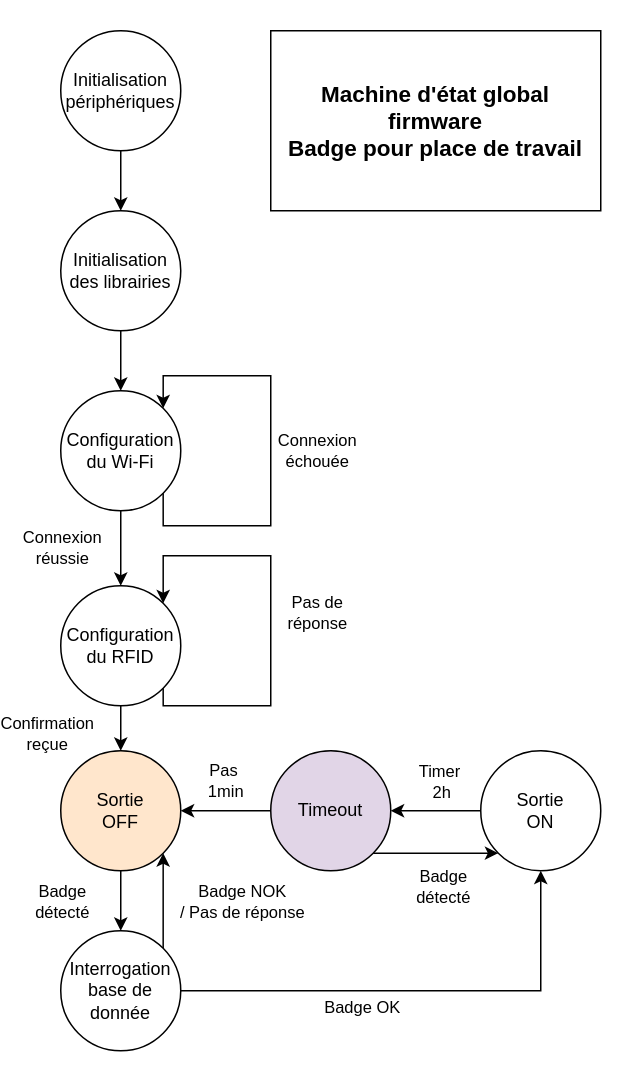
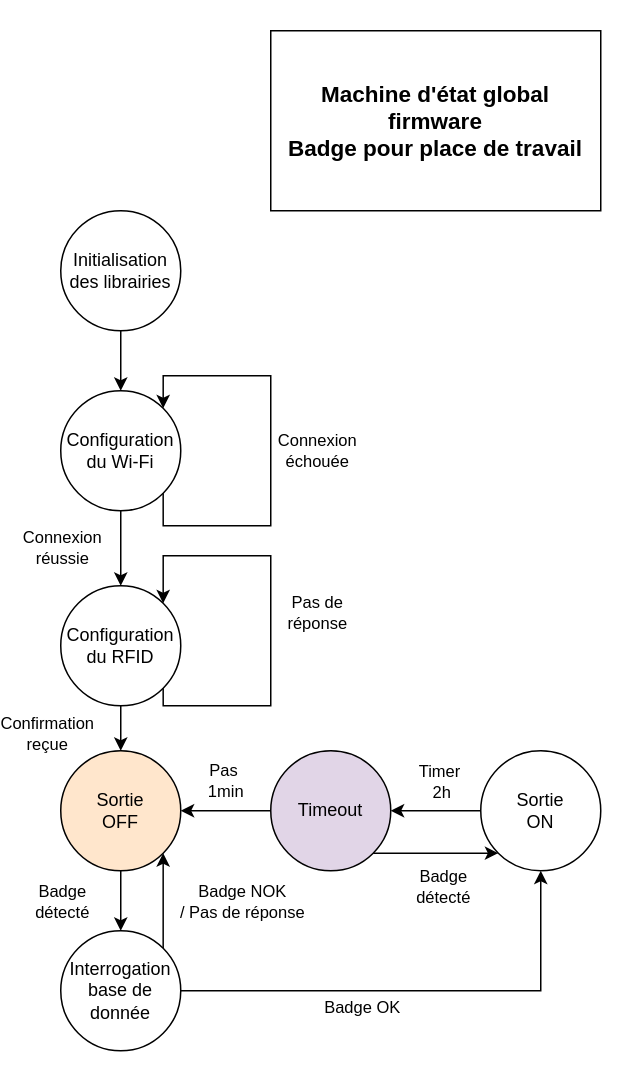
(121, 91) -> none
(121, 176) -> none
